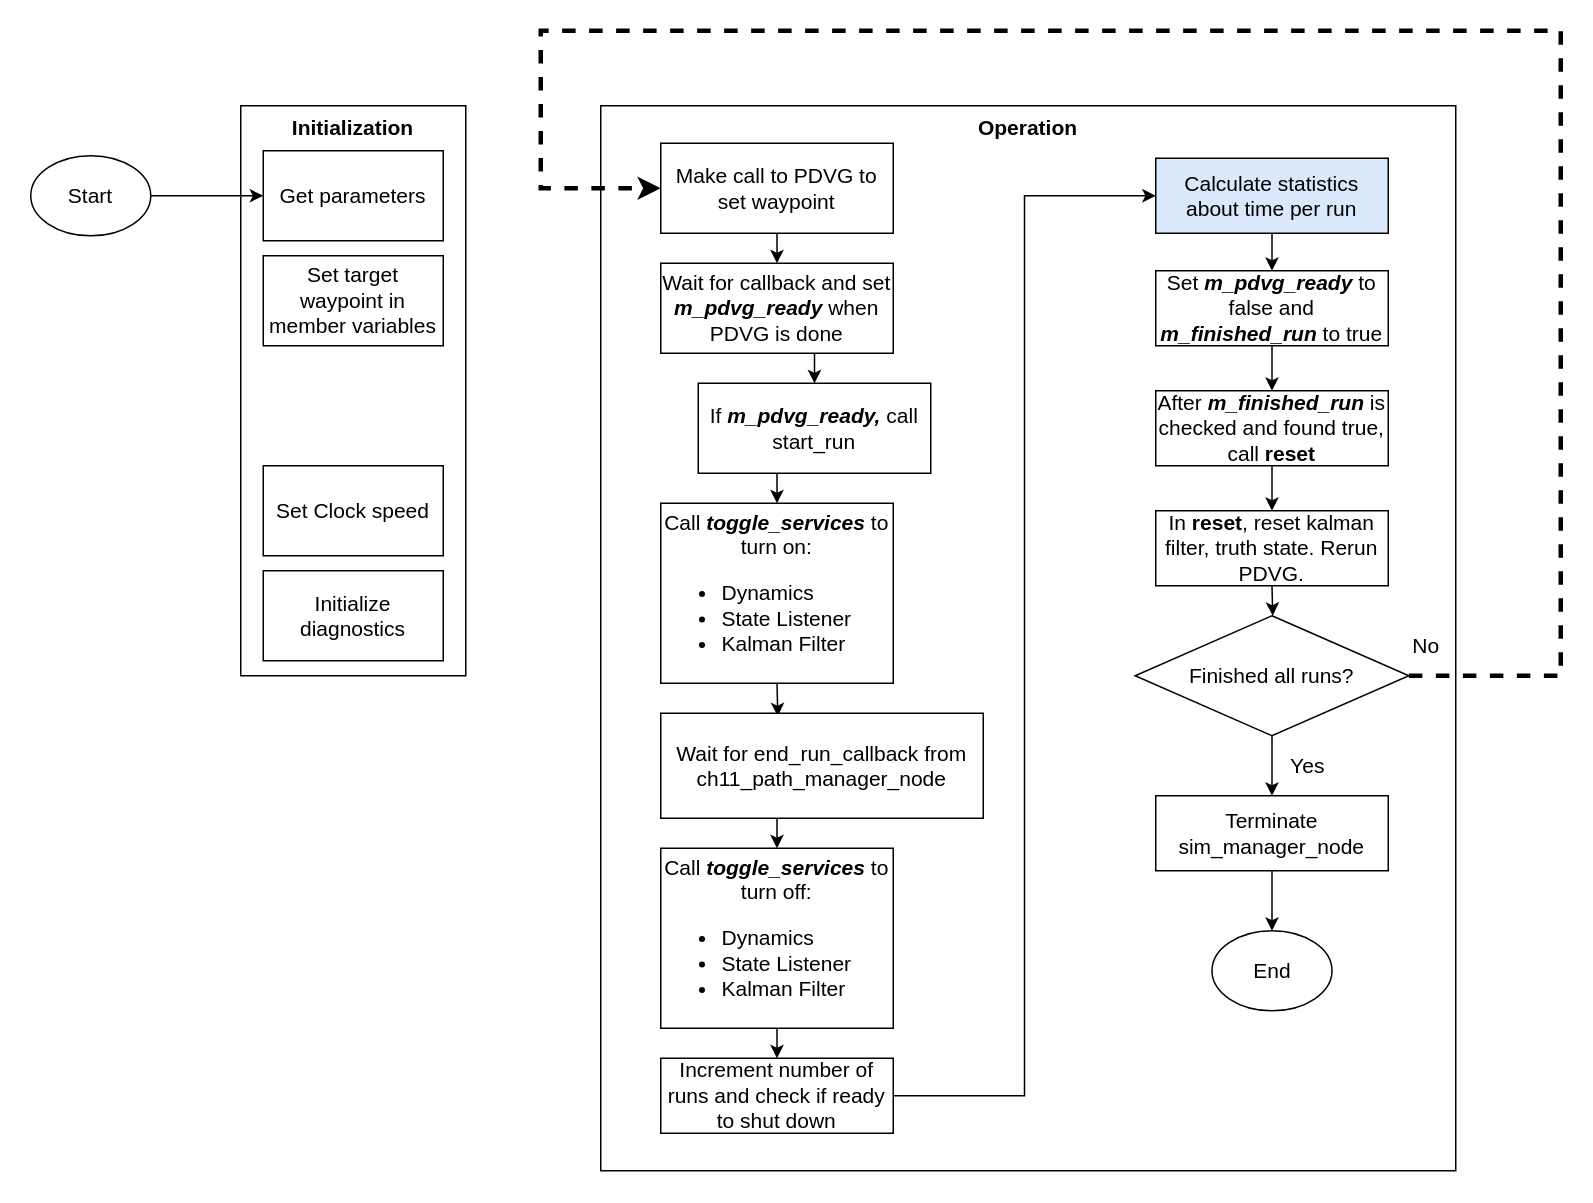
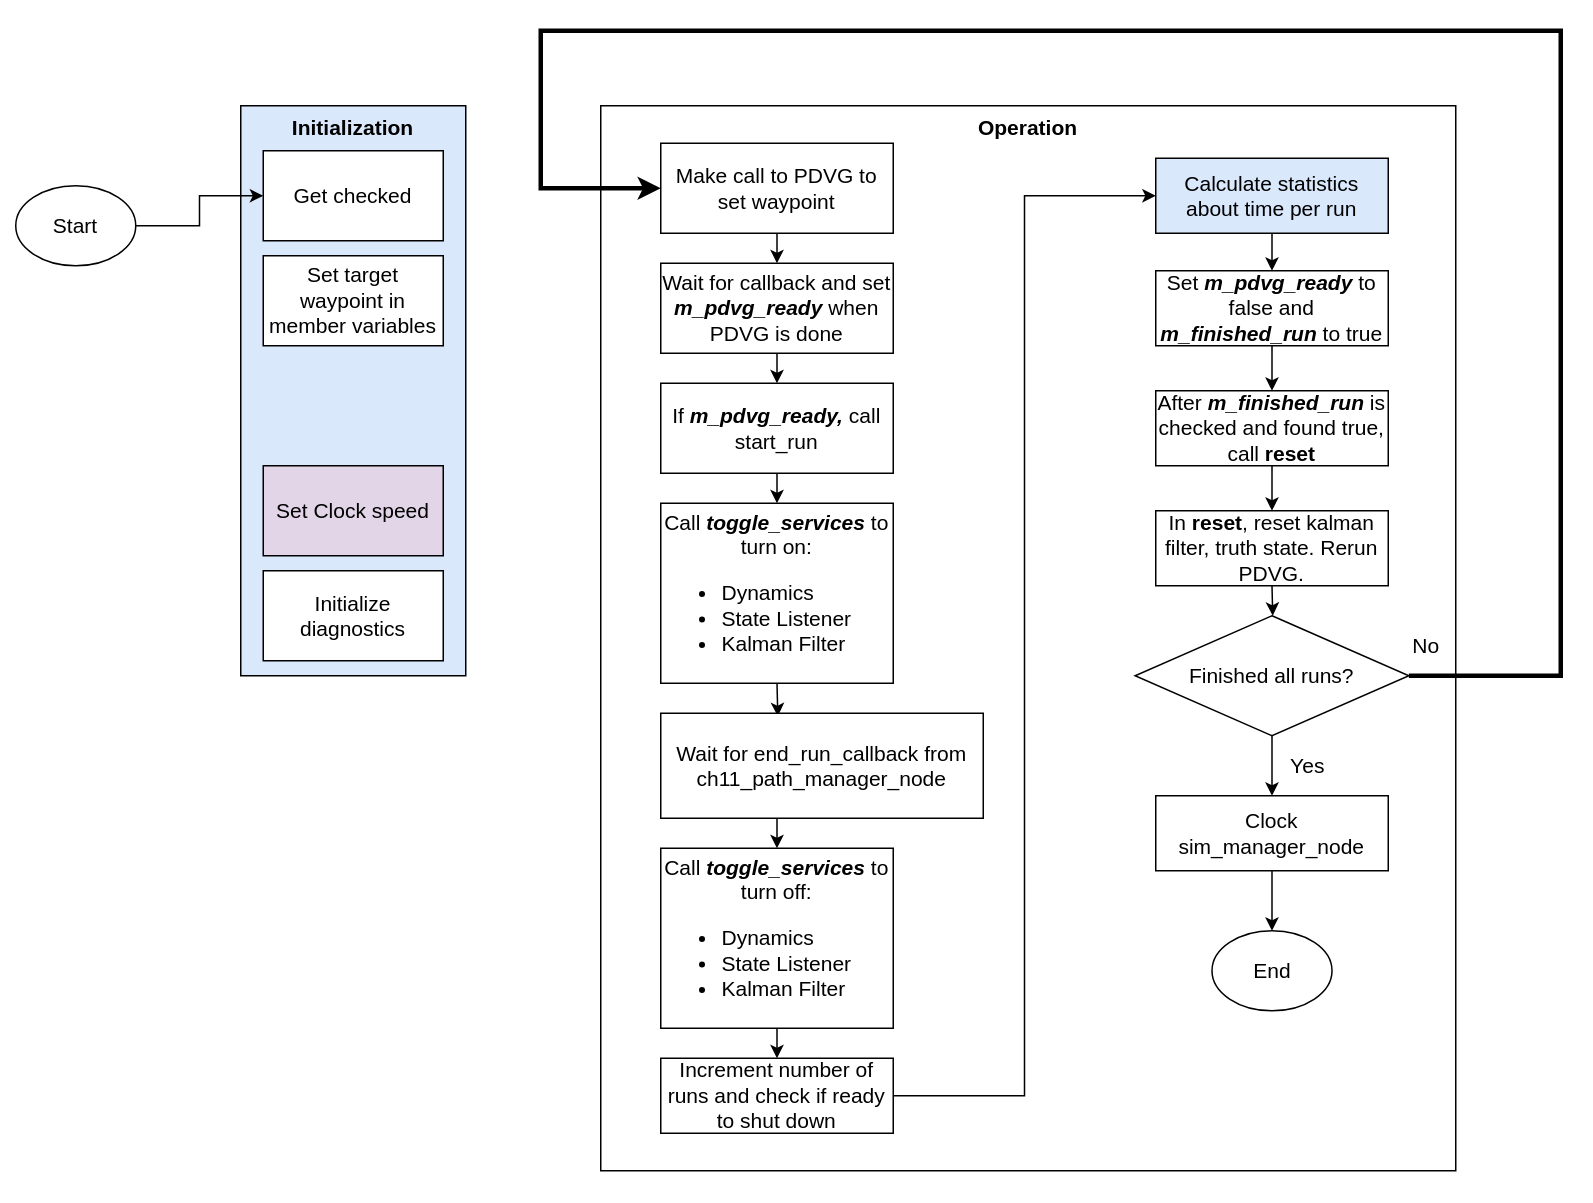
(91, 196) -> (76, 226)
(353, 196) -> (353, 196)
(353, 391) -> (353, 391)
(815, 428) -> (777, 428)
(353, 511) -> (353, 511)
(1561, 673) -> (1561, 673)
(1272, 833) -> (1272, 833)
